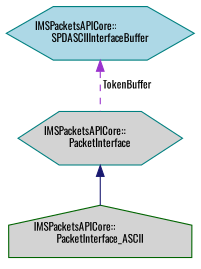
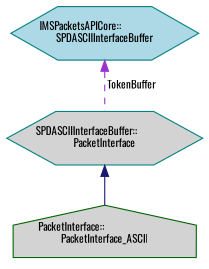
(100, 138) -> (105, 138)
(100, 234) -> (105, 234)
